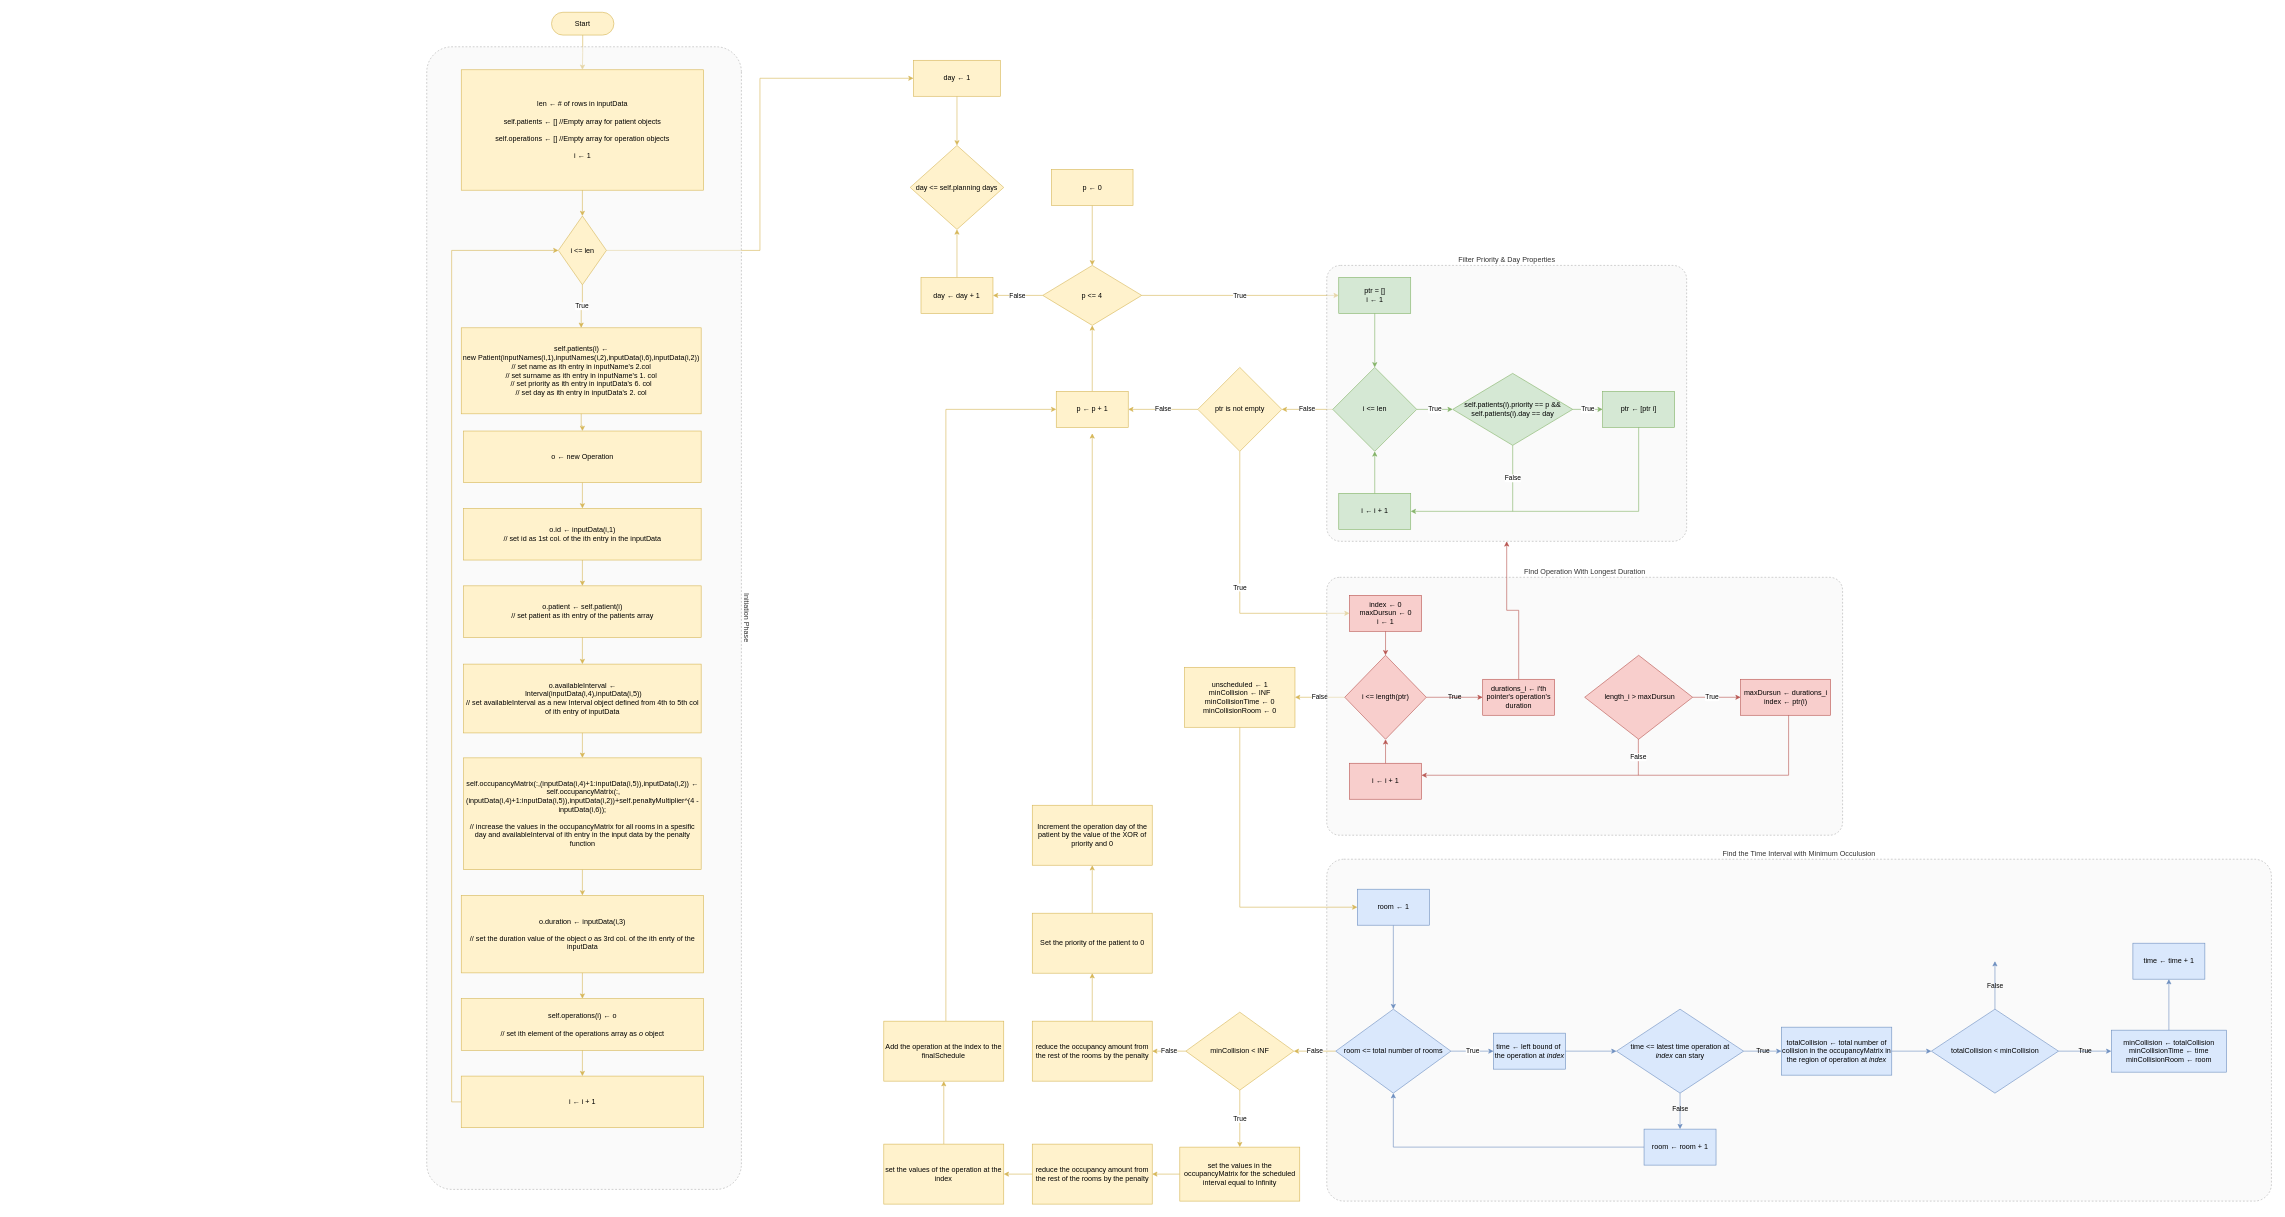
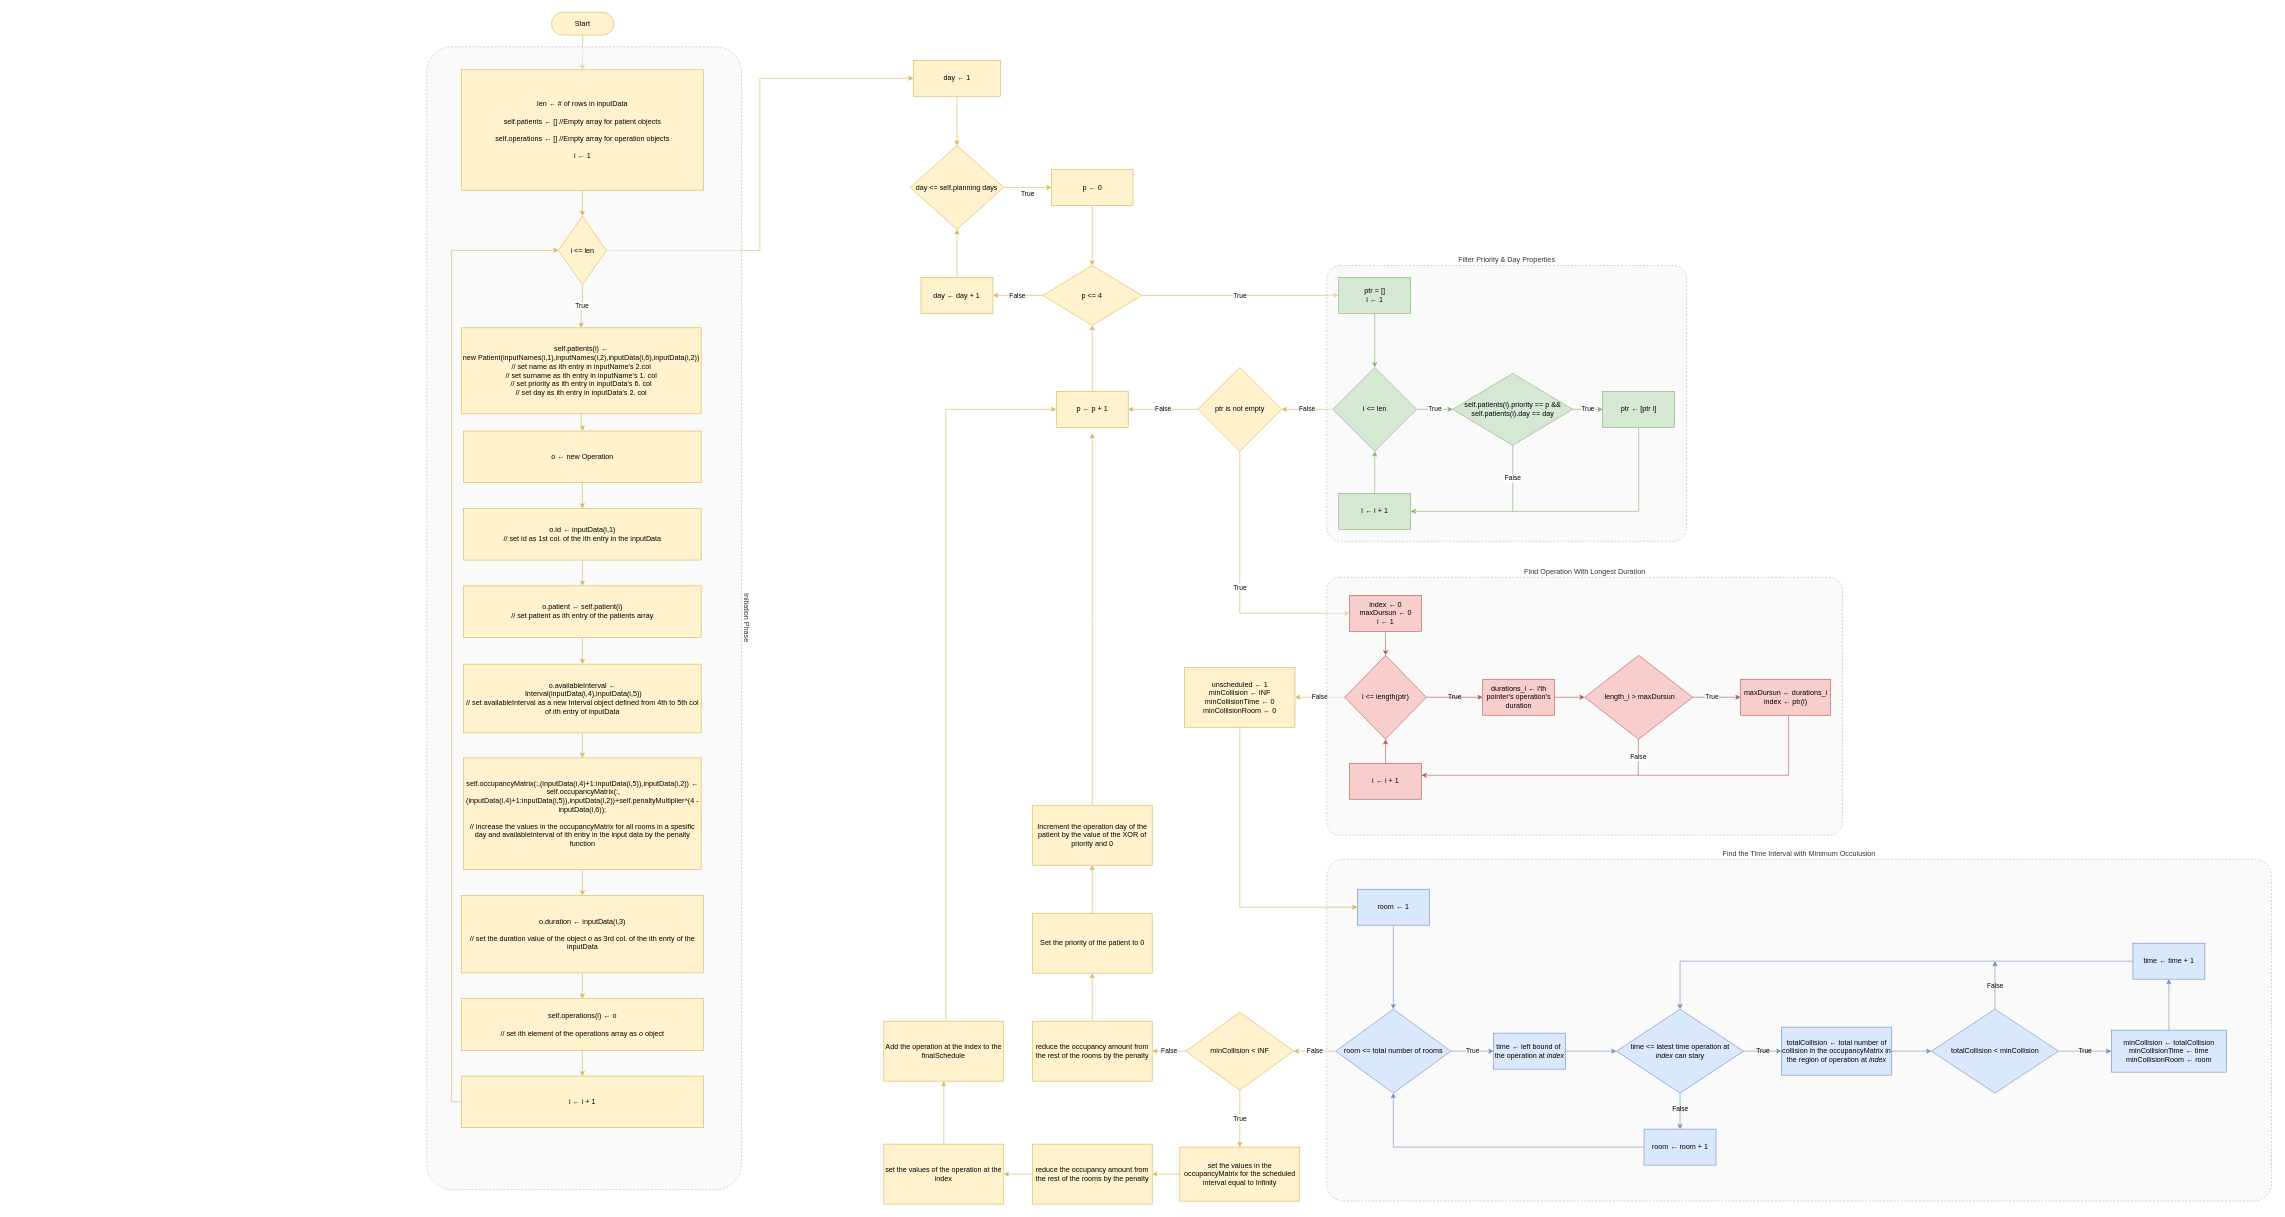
none -> (1025, 188)
(1519, 611) -> (1579, 698)
none -> (1680, 1004)
